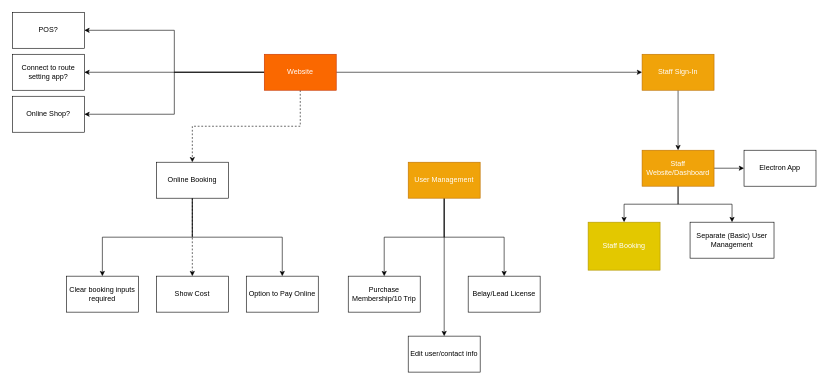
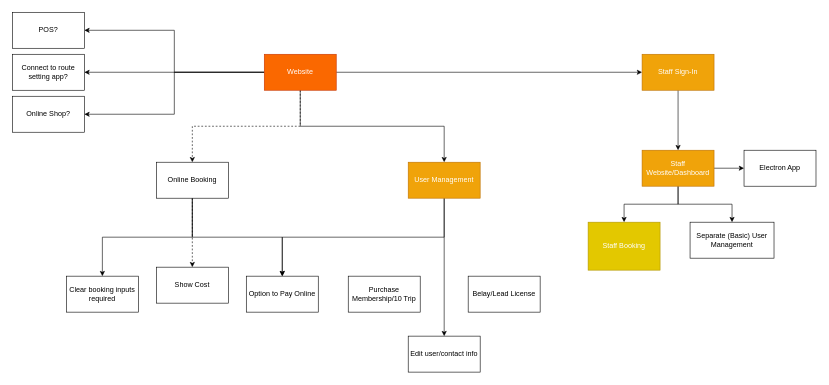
none -> (443, 126)
(503, 237) -> none
(384, 270) -> (335, 237)
(192, 294) -> (192, 285)
